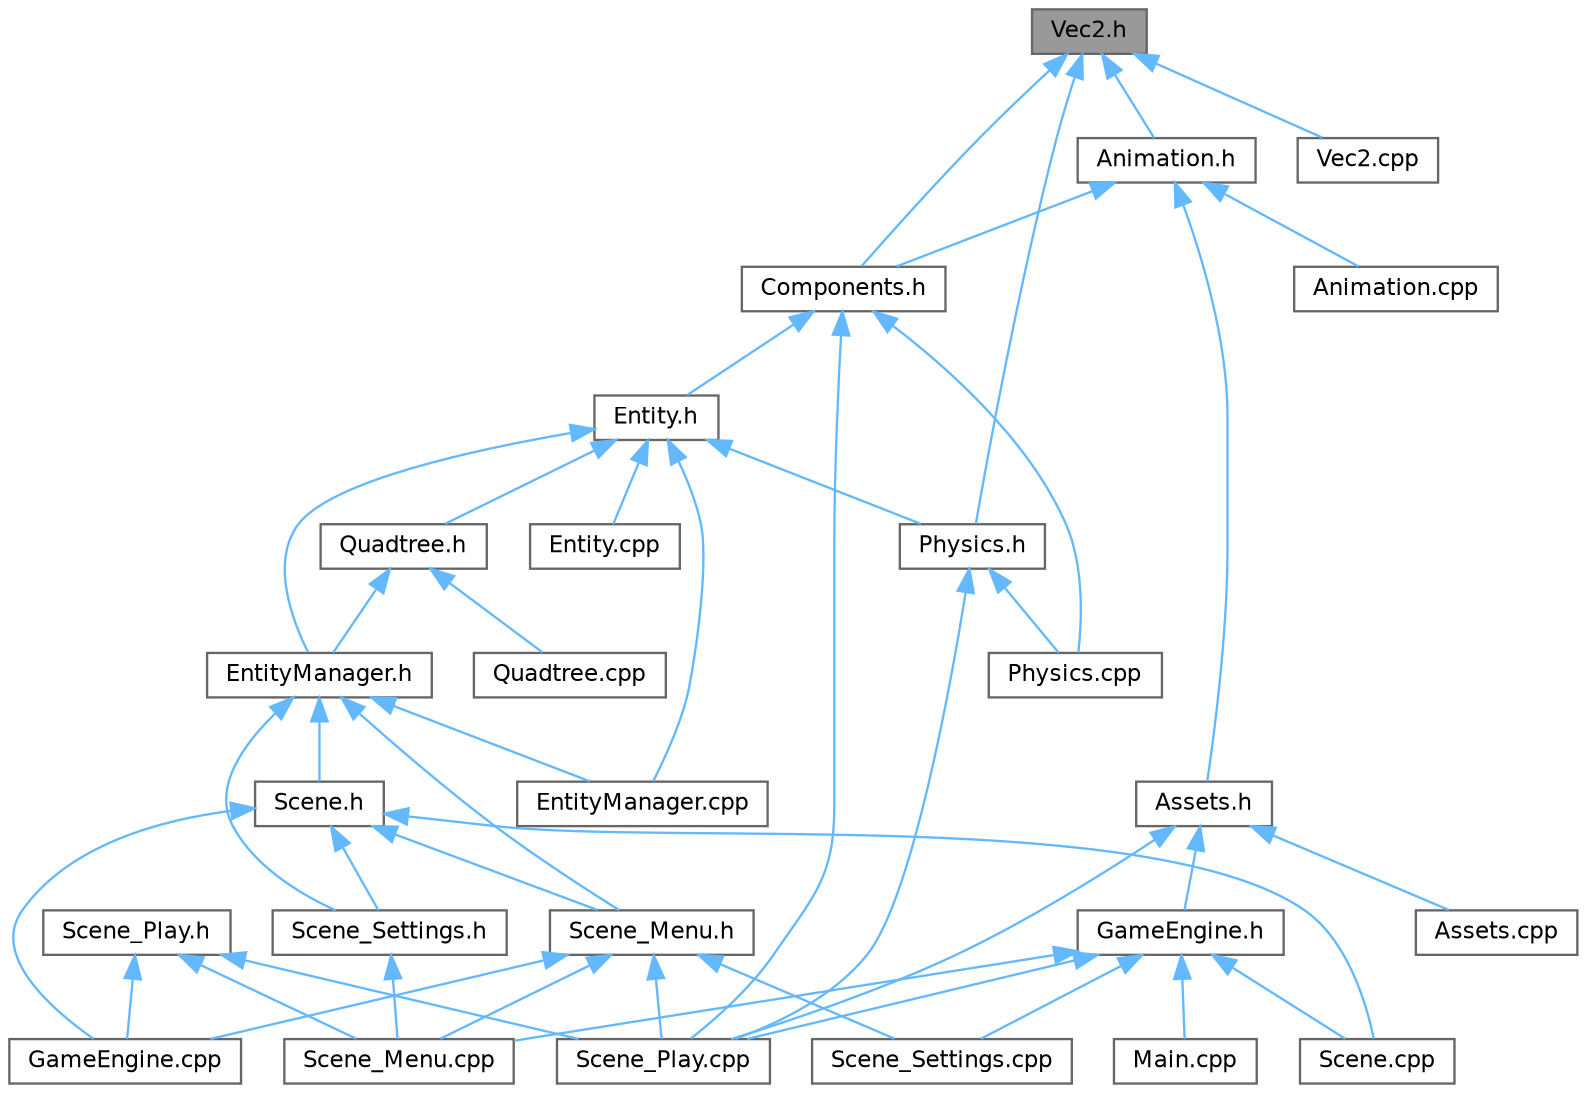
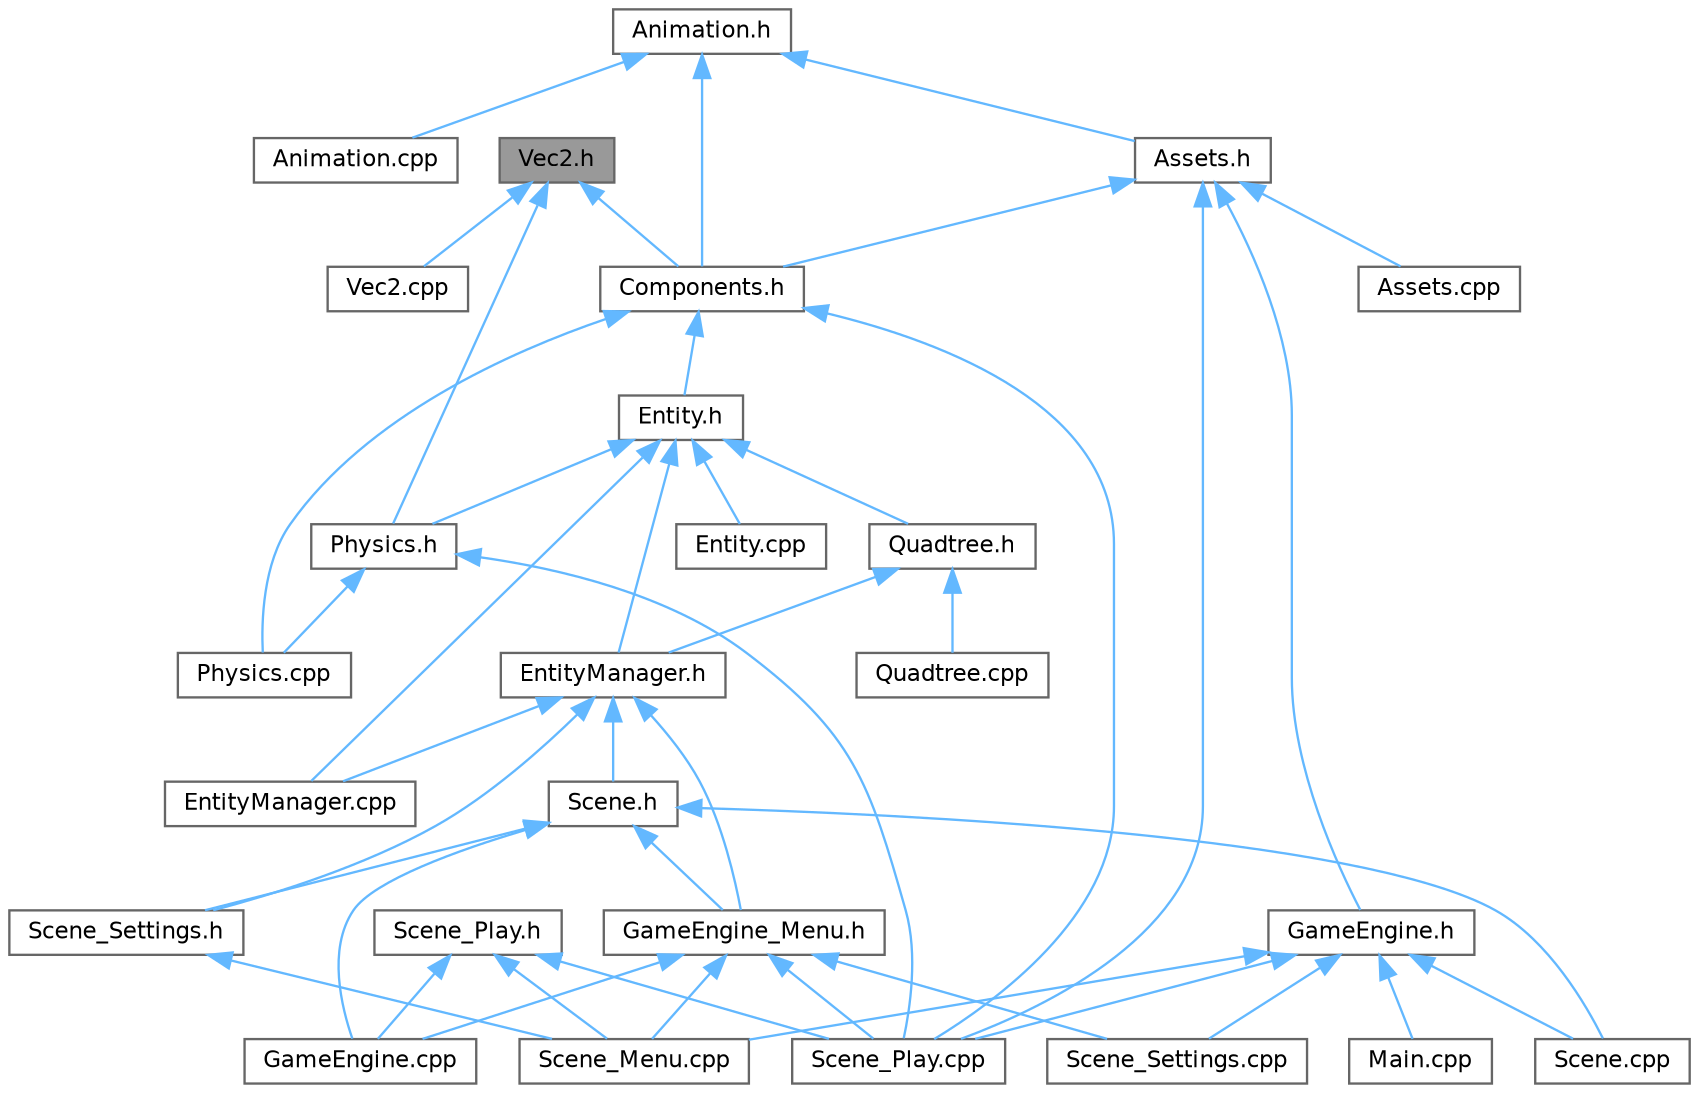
(1134, 106) -> none
none -> (947, 226)
(652, 933) -> (744, 933)
